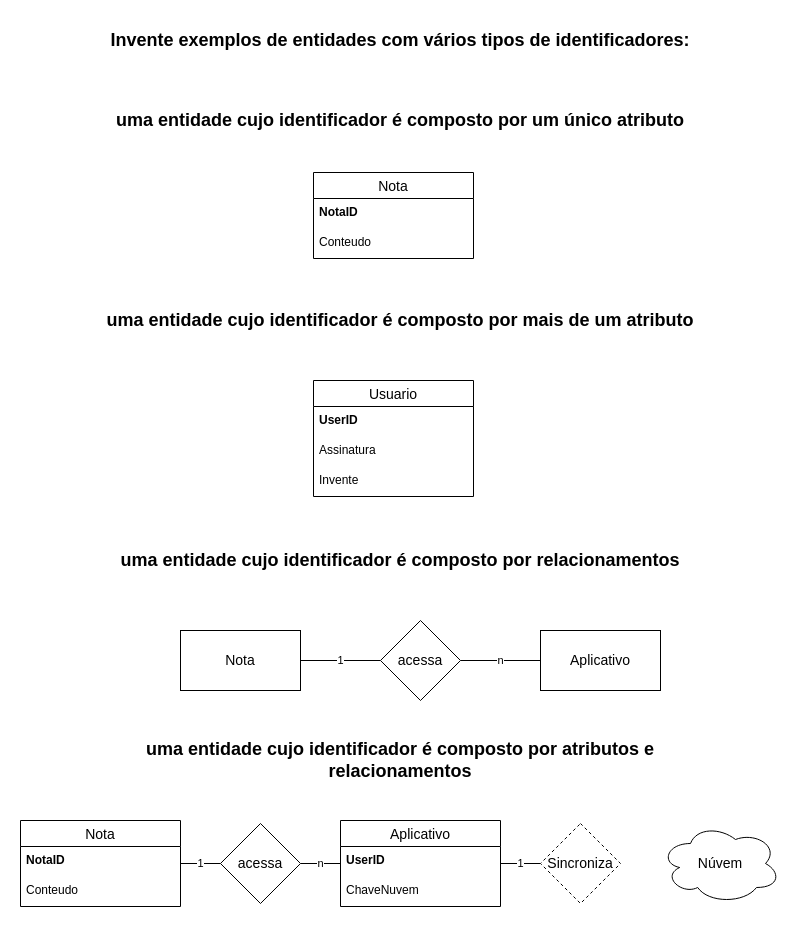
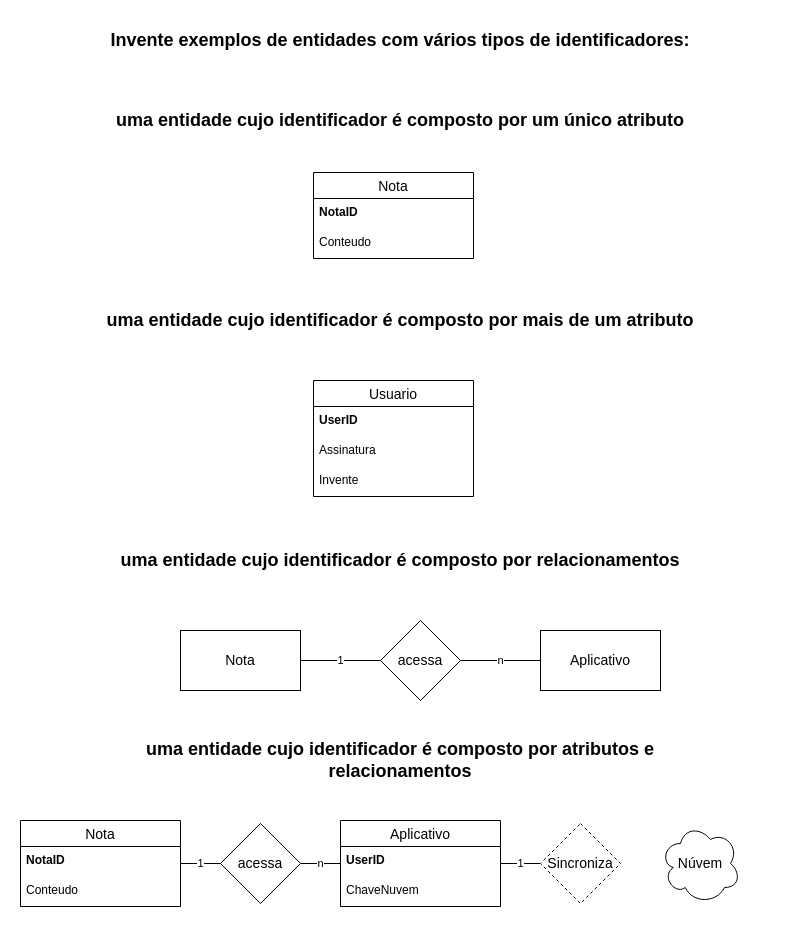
(721, 864) -> (701, 864)
